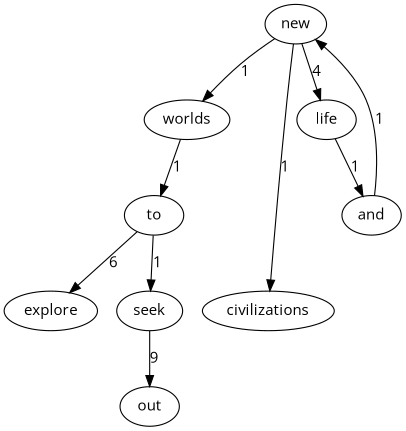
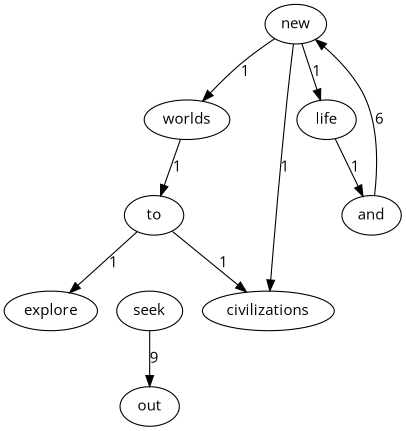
(317, 72) -> (317, 72)
(380, 120) -> (380, 120)
(152, 258) -> (205, 258)
(114, 263) -> (114, 263)
